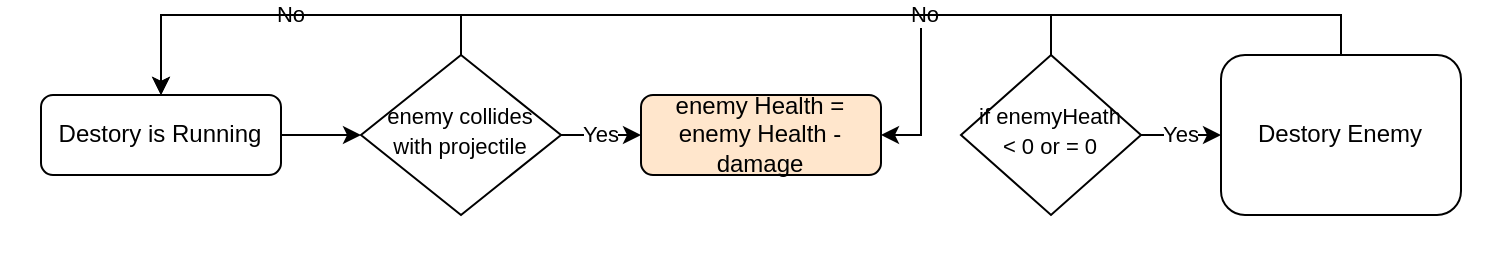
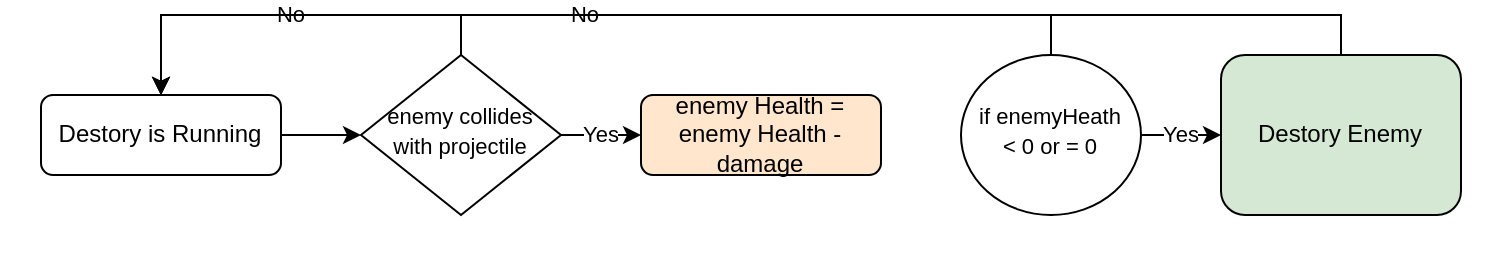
(921, 90) -> (1051, 54)
(1051, 135) -> (1051, 135)
(1341, 135) -> (1341, 135)
